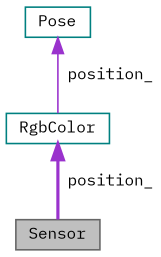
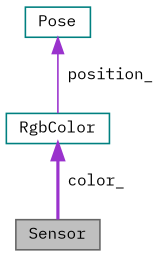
(106, 182) -> (92, 182)
